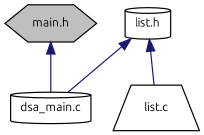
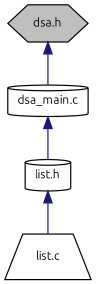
(51, 23) -> (48, 23)
(95, 69) -> (48, 144)
